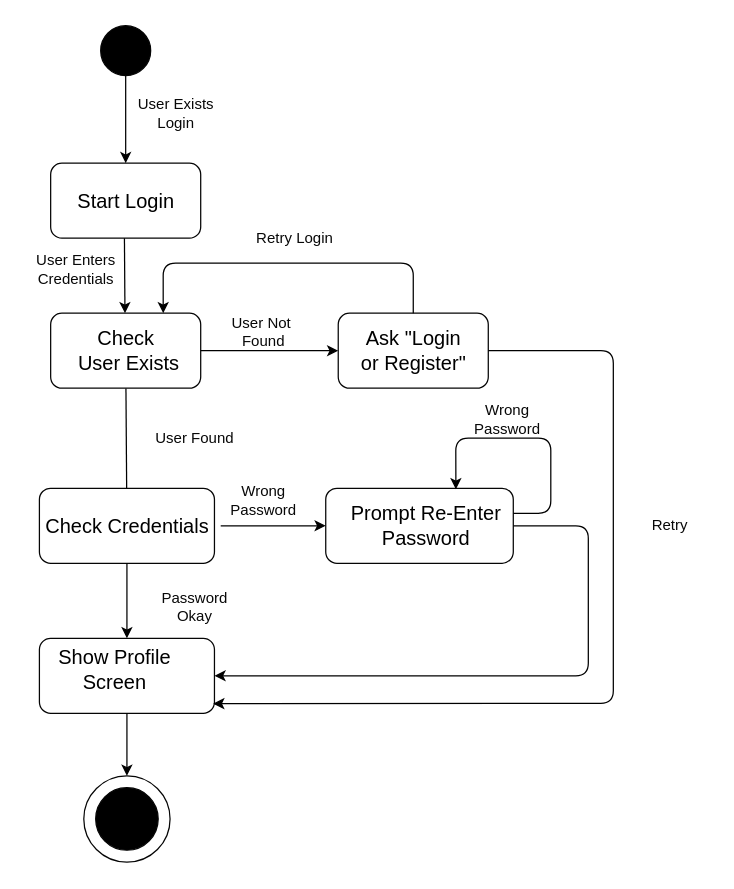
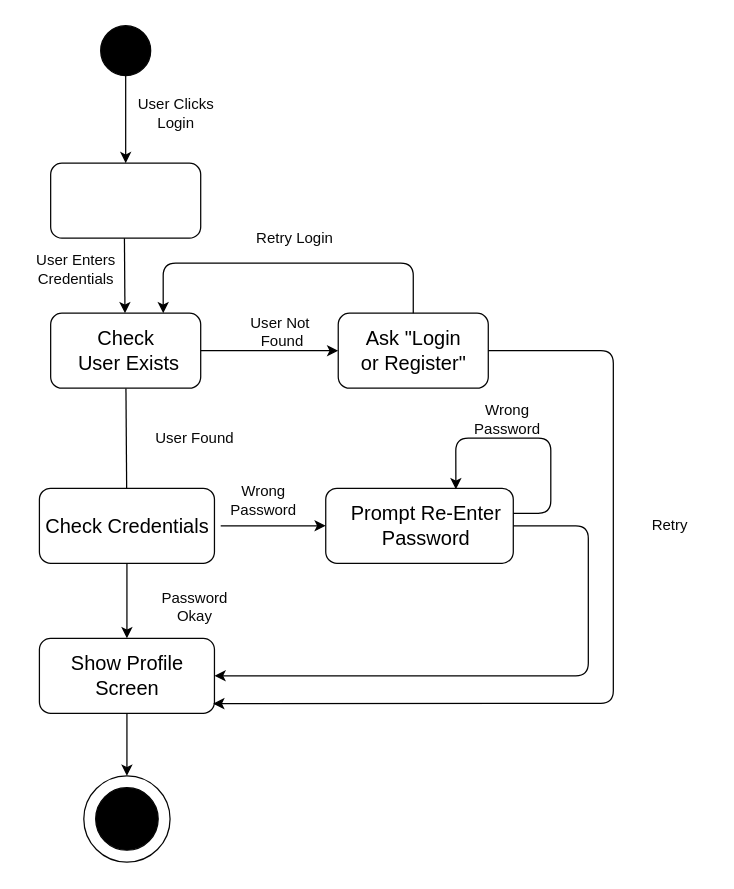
(176, 113) -> (176, 113)
(126, 201) -> none
(263, 332) -> (282, 332)
(114, 669) -> (127, 676)
